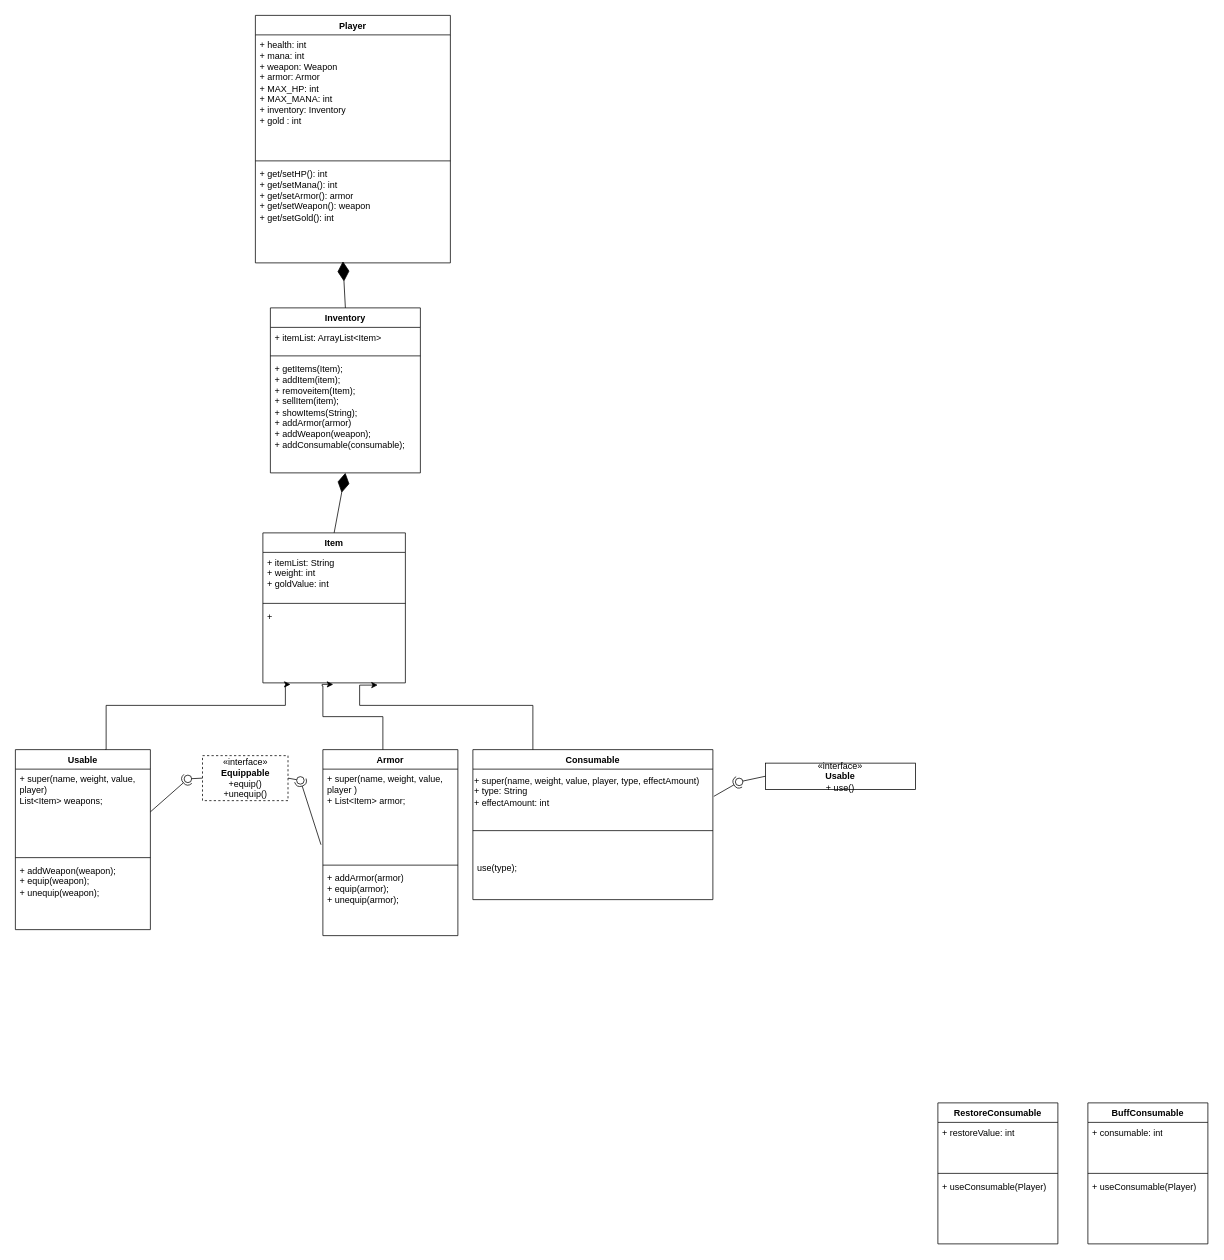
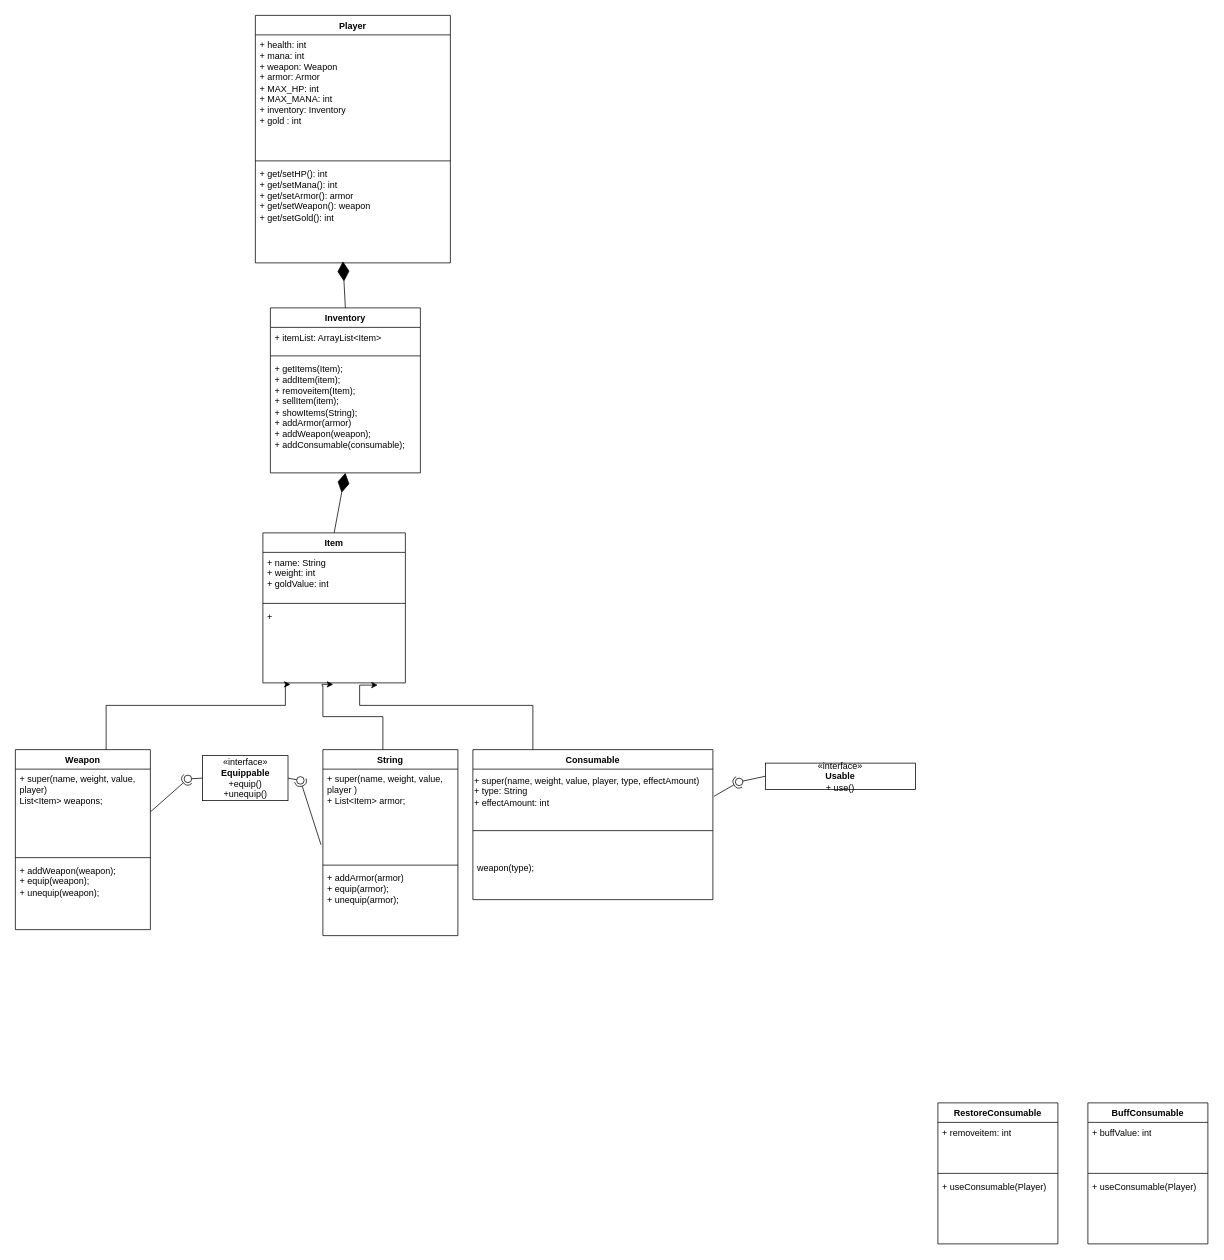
(306, 574) -> (301, 574)
(83, 760) -> (83, 760)
(390, 760) -> (390, 760)
(245, 778) -> (245, 778)
(501, 858) -> (509, 858)
(984, 1133) -> (979, 1133)
(1129, 1133) -> (1127, 1133)
